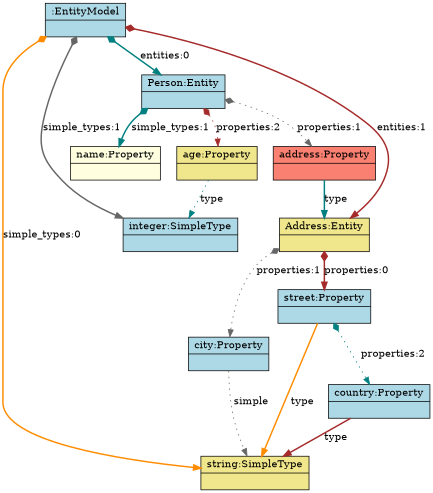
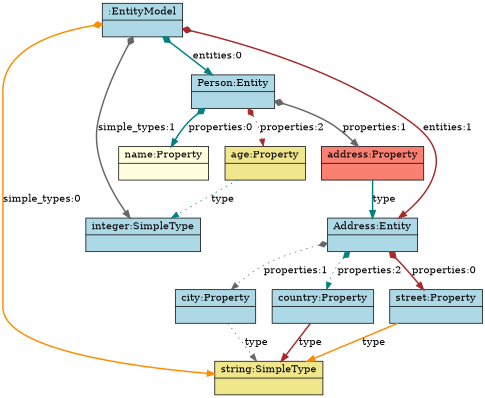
(273, 116) -> (321, 118)
(171, 127) -> (221, 127)
(324, 235) -> (373, 235)
(352, 355) -> (335, 269)
(251, 401) -> (256, 342)
